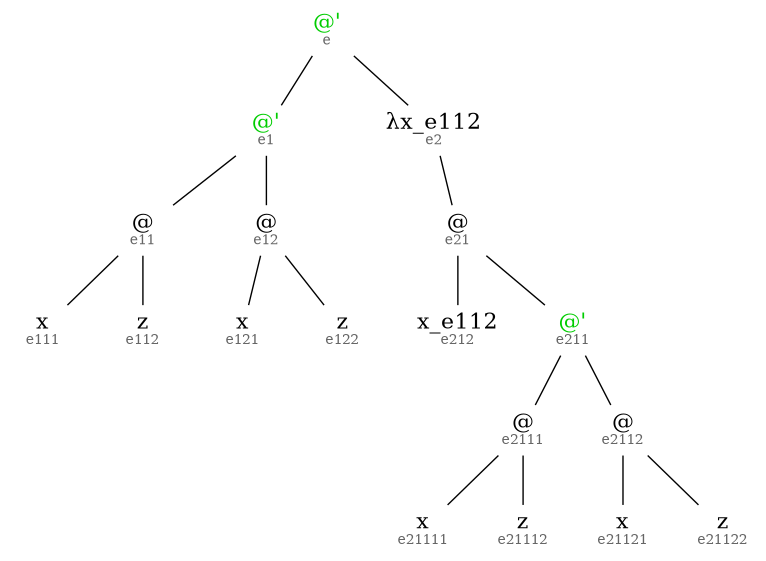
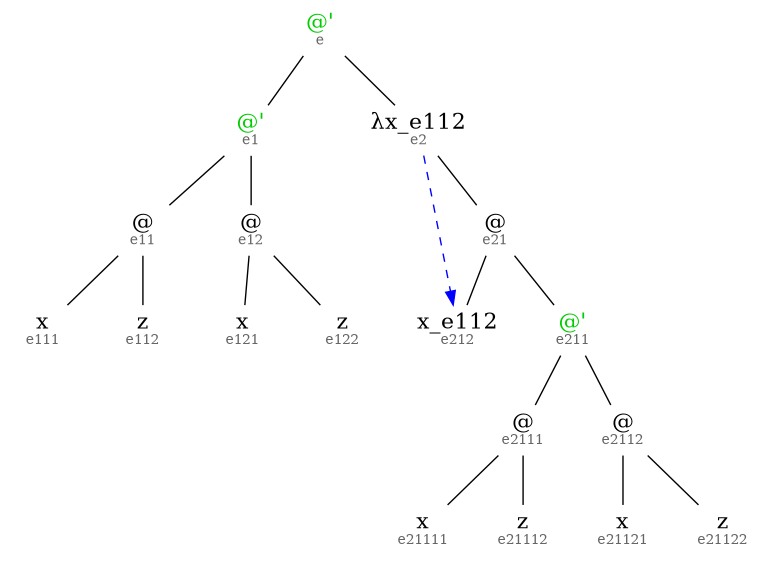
none -> (437, 223)
